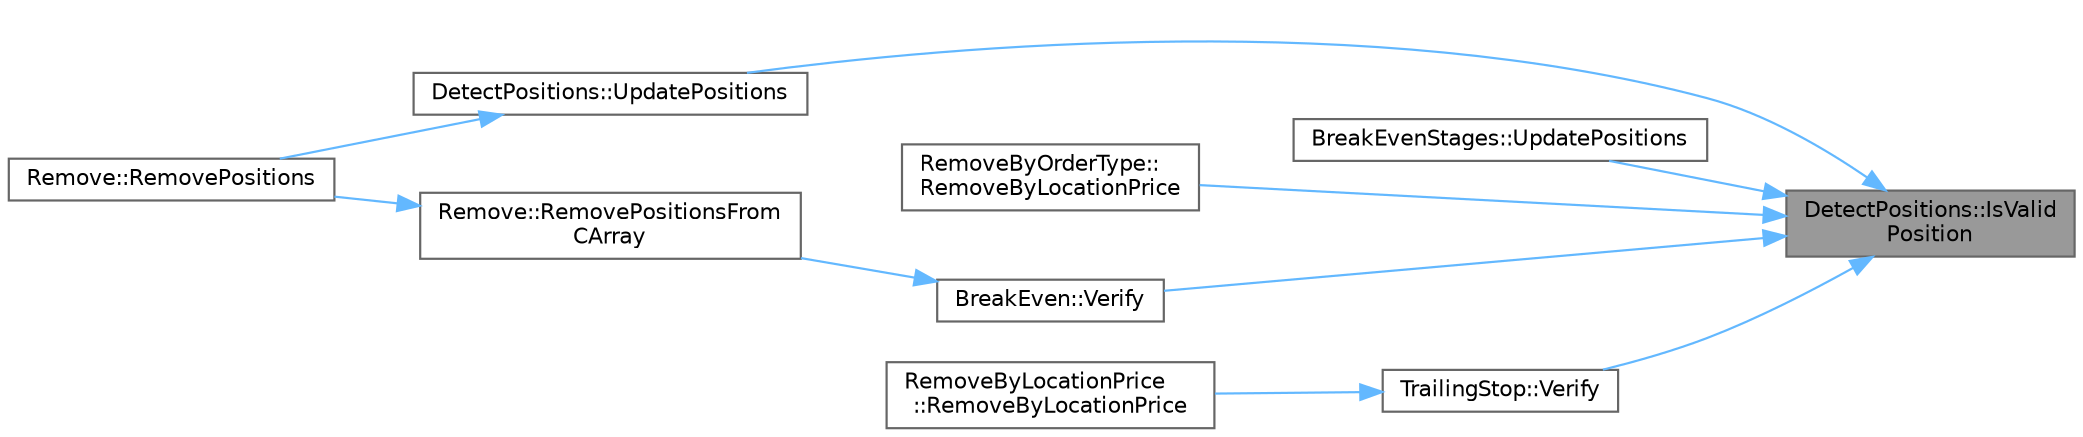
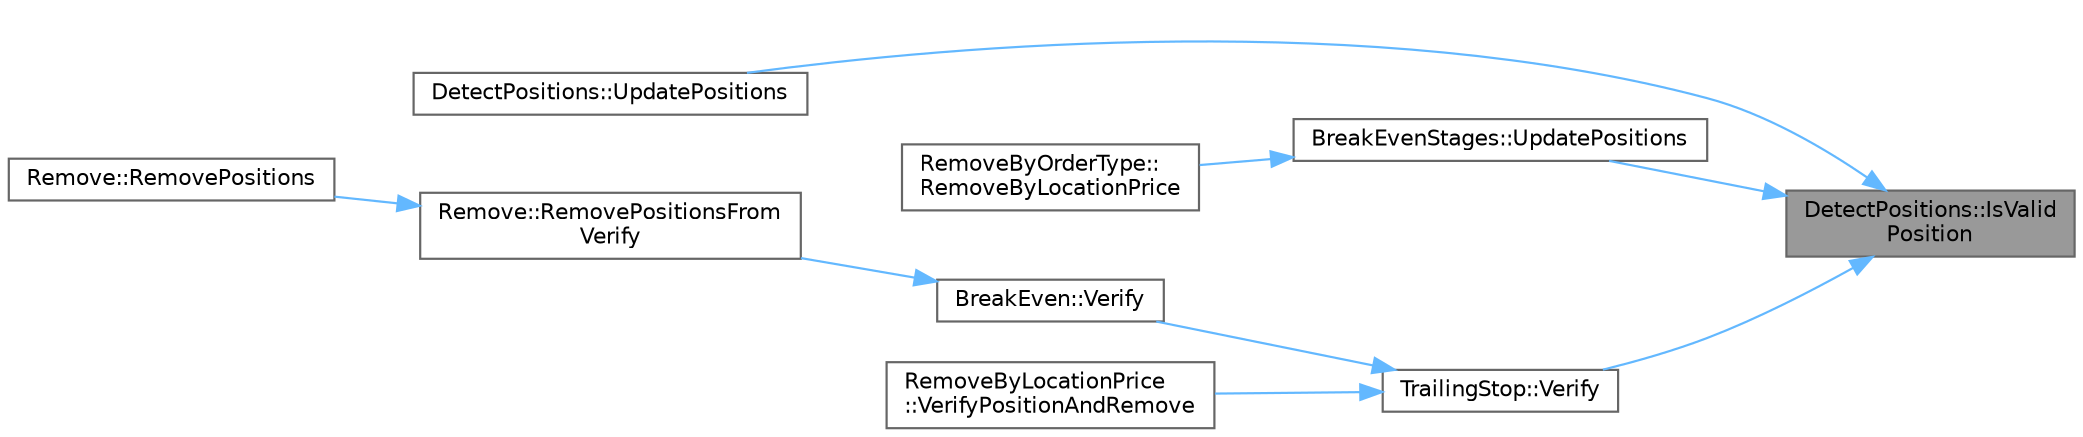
(380, 139) -> none
(1482, 200) -> (1235, 162)
(610, 226) -> (610, 226)
(1464, 264) -> (1265, 344)
(1050, 395) -> (1050, 395)
